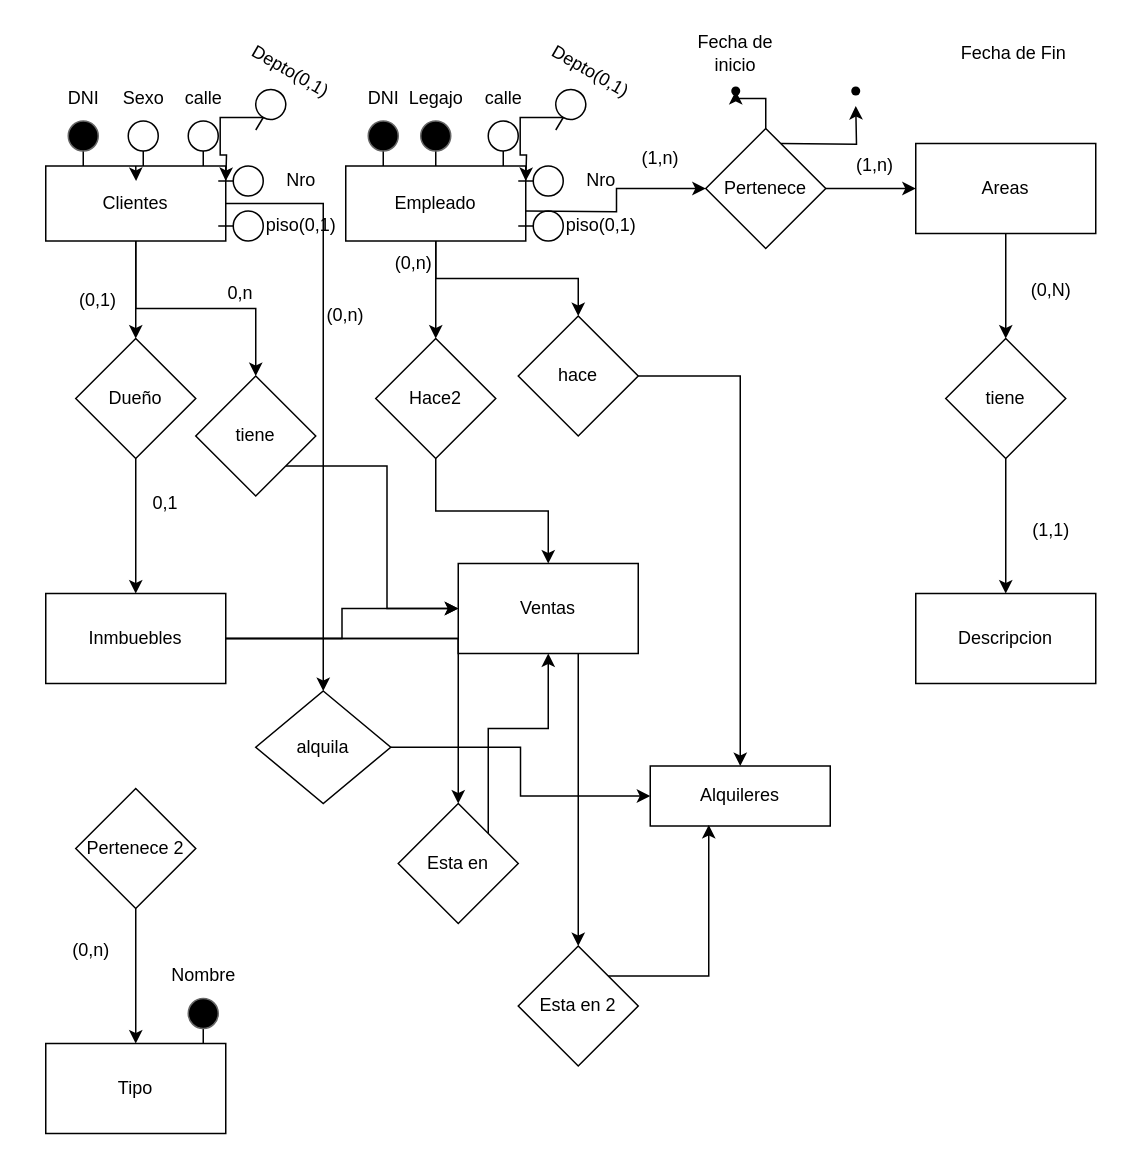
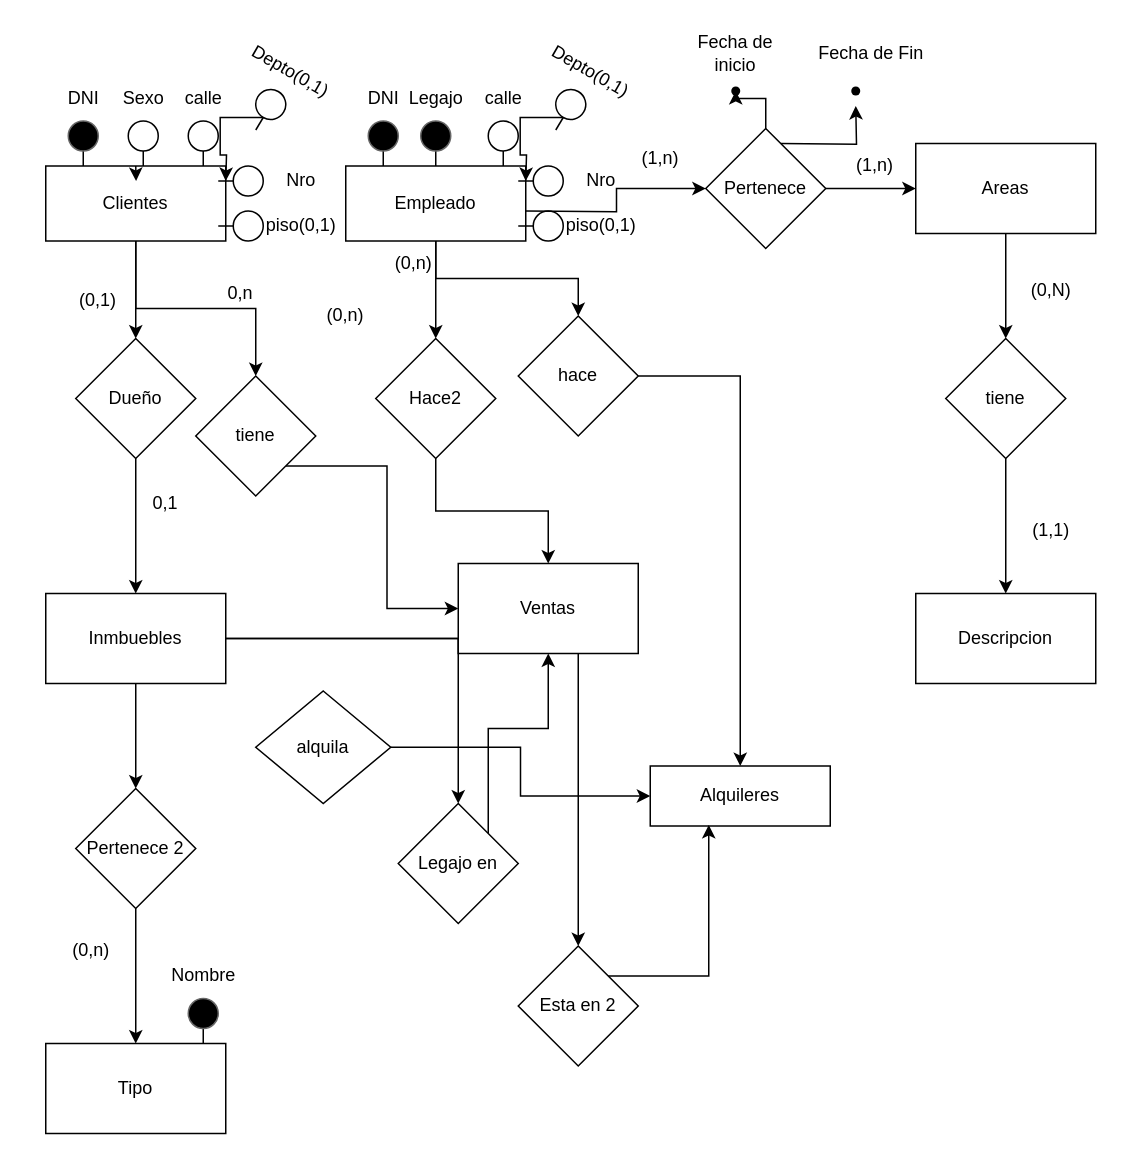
(1013, 53) -> (871, 53)
(323, 394) -> none
(349, 608) -> (136, 730)
(458, 863) -> (458, 863)
